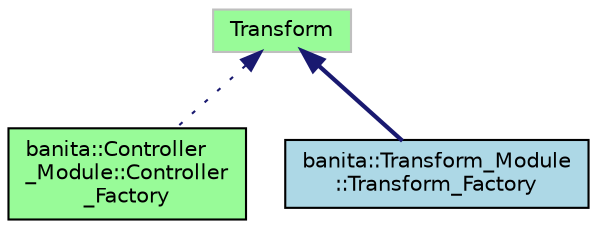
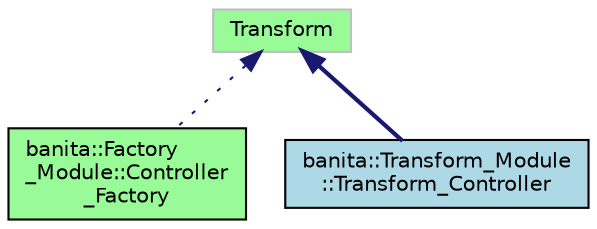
(127, 174) -> (127, 174)
(437, 174) -> (437, 174)
